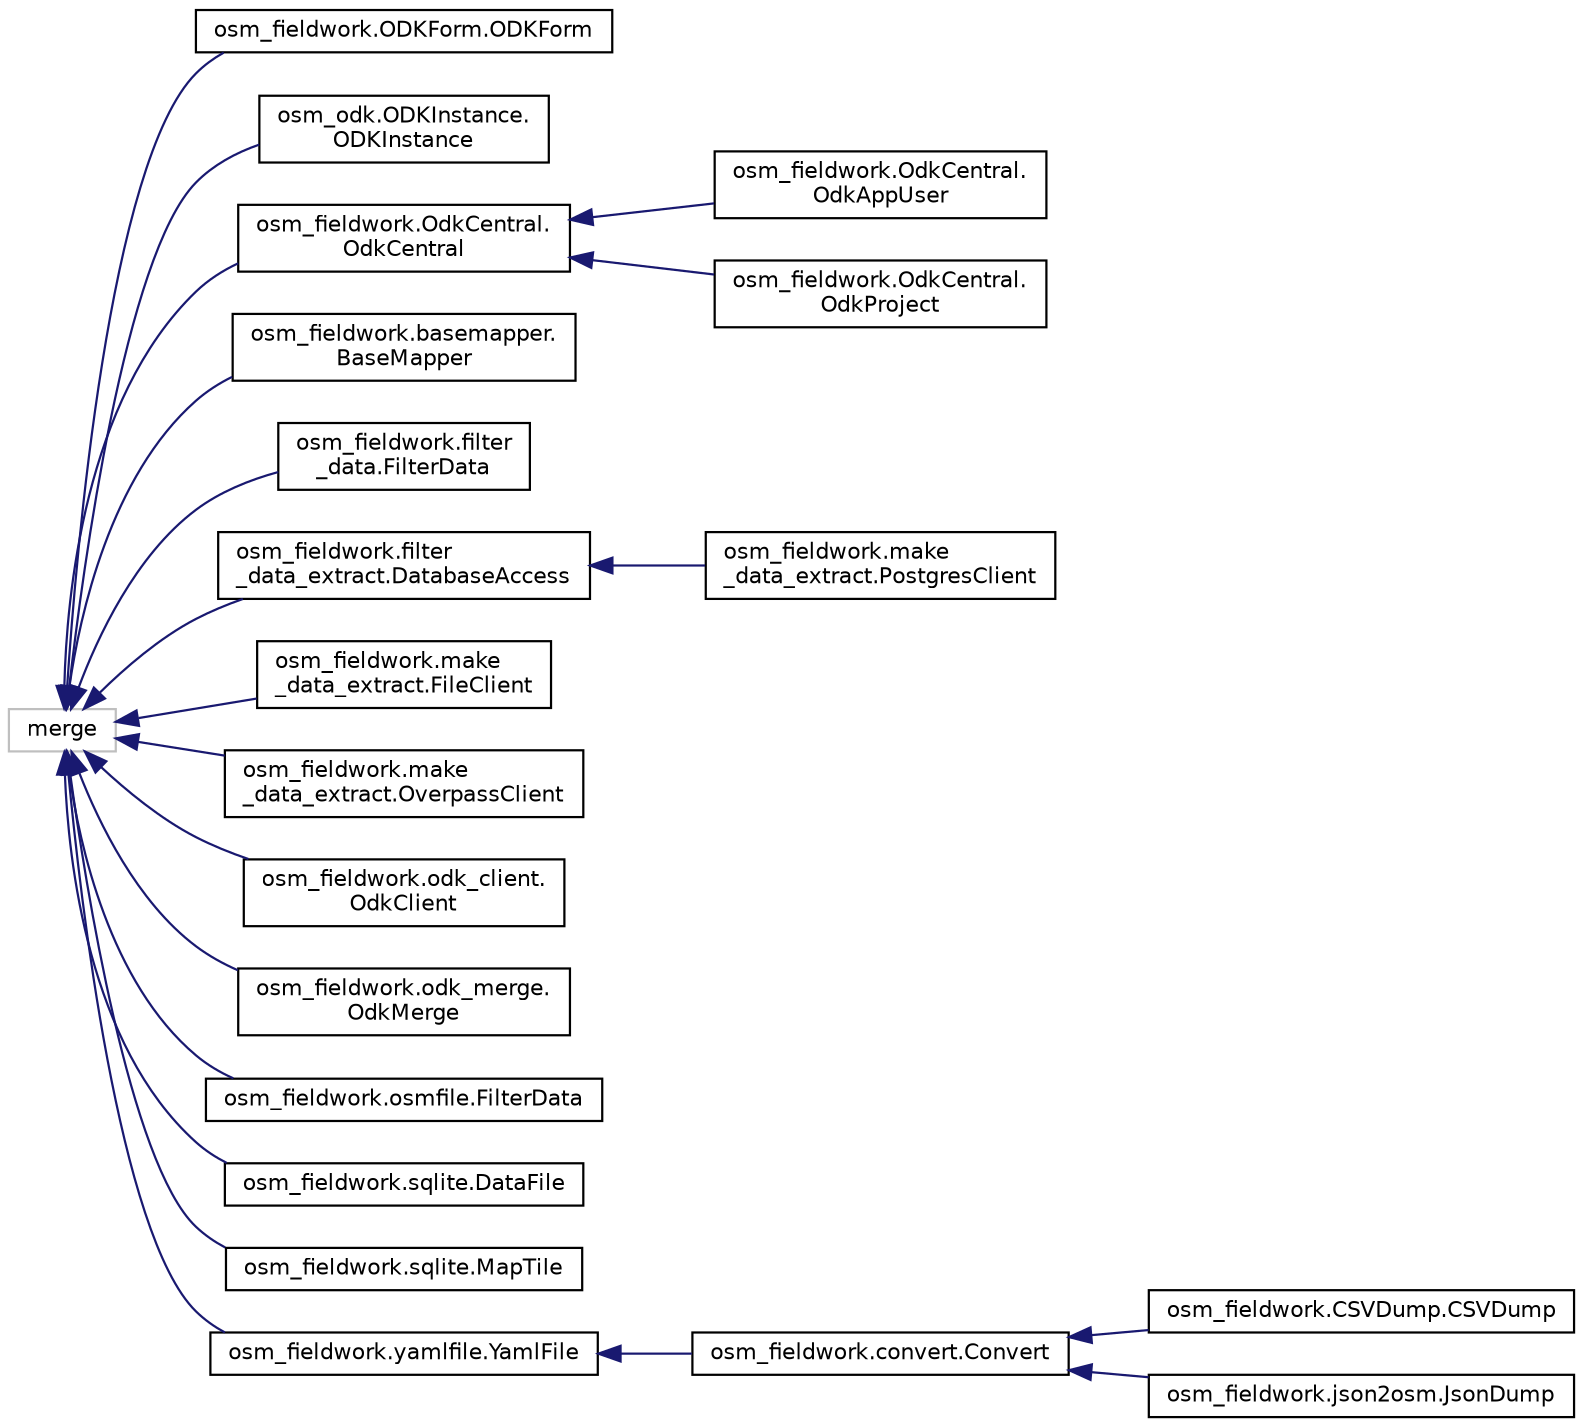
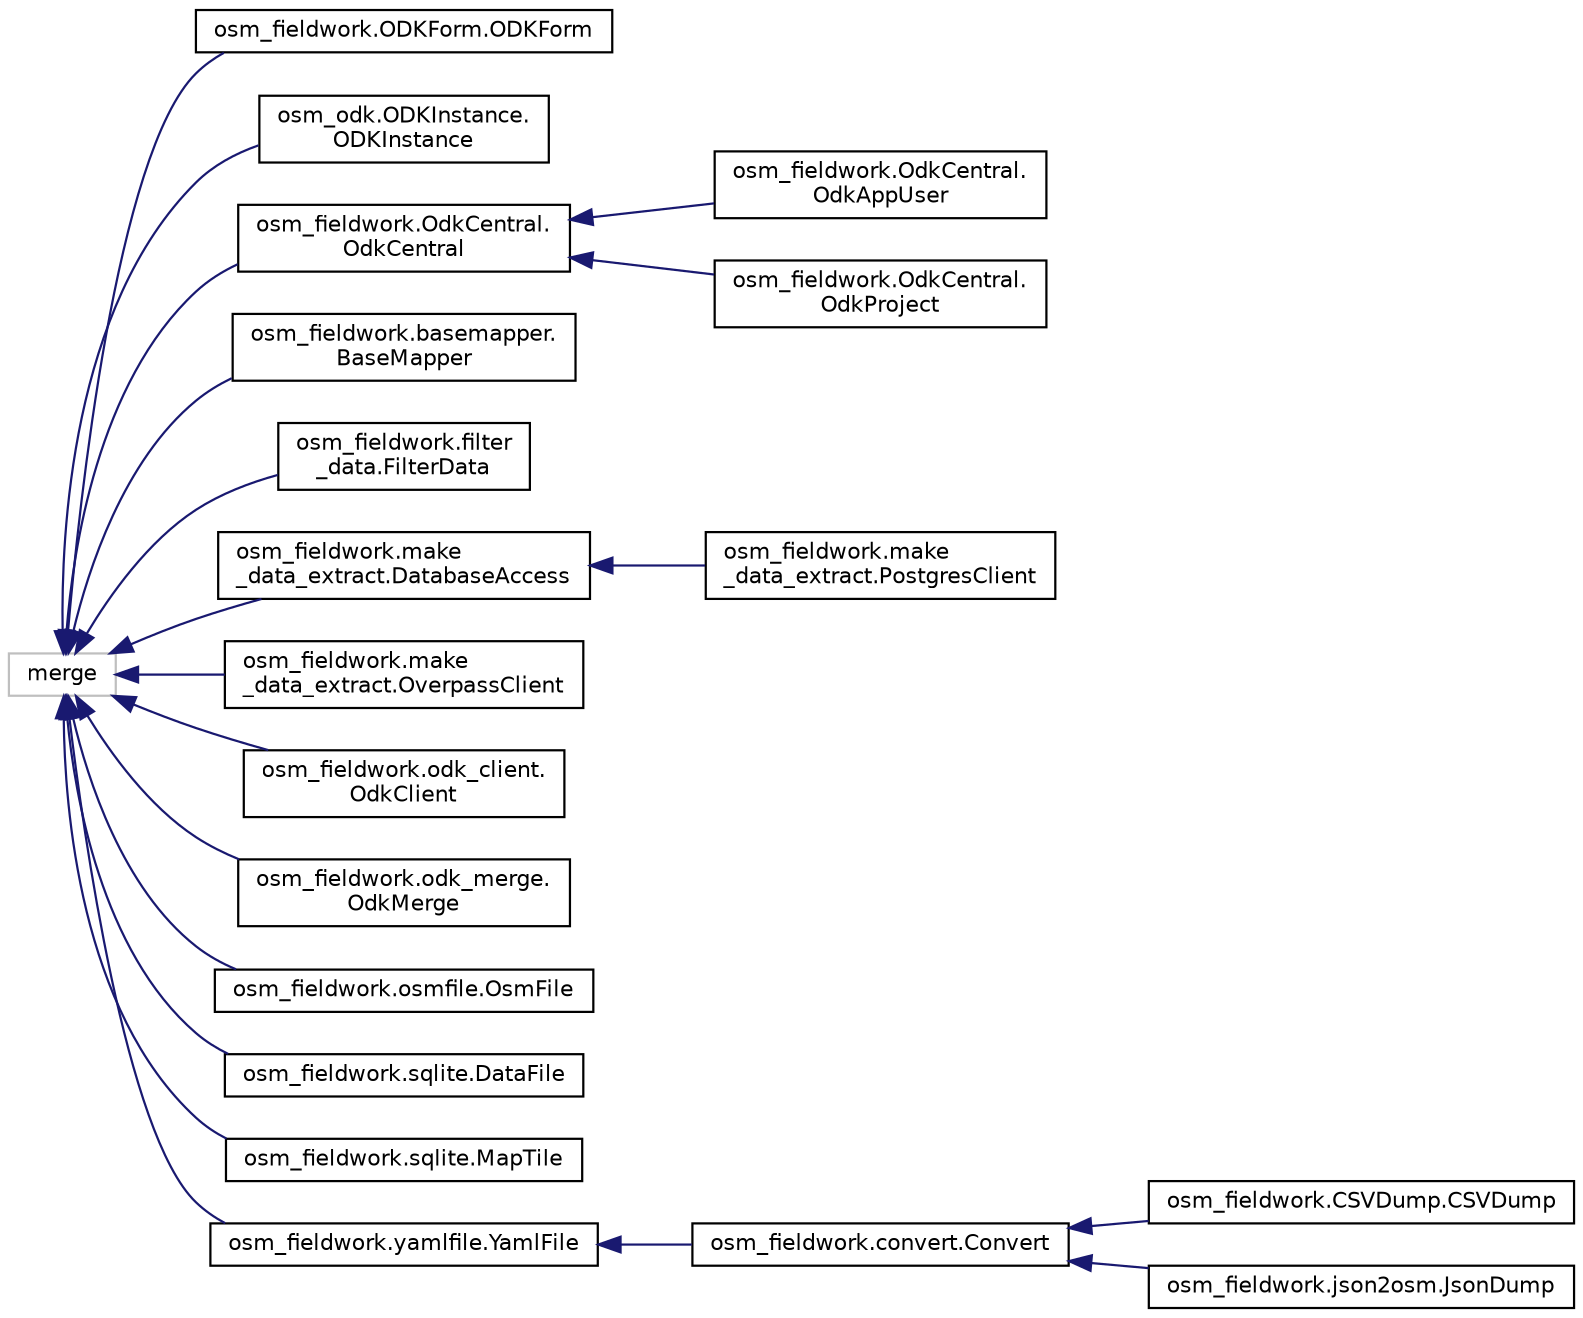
(404, 566) -> (404, 566)
(404, 675) -> none
(404, 1100) -> (404, 991)
